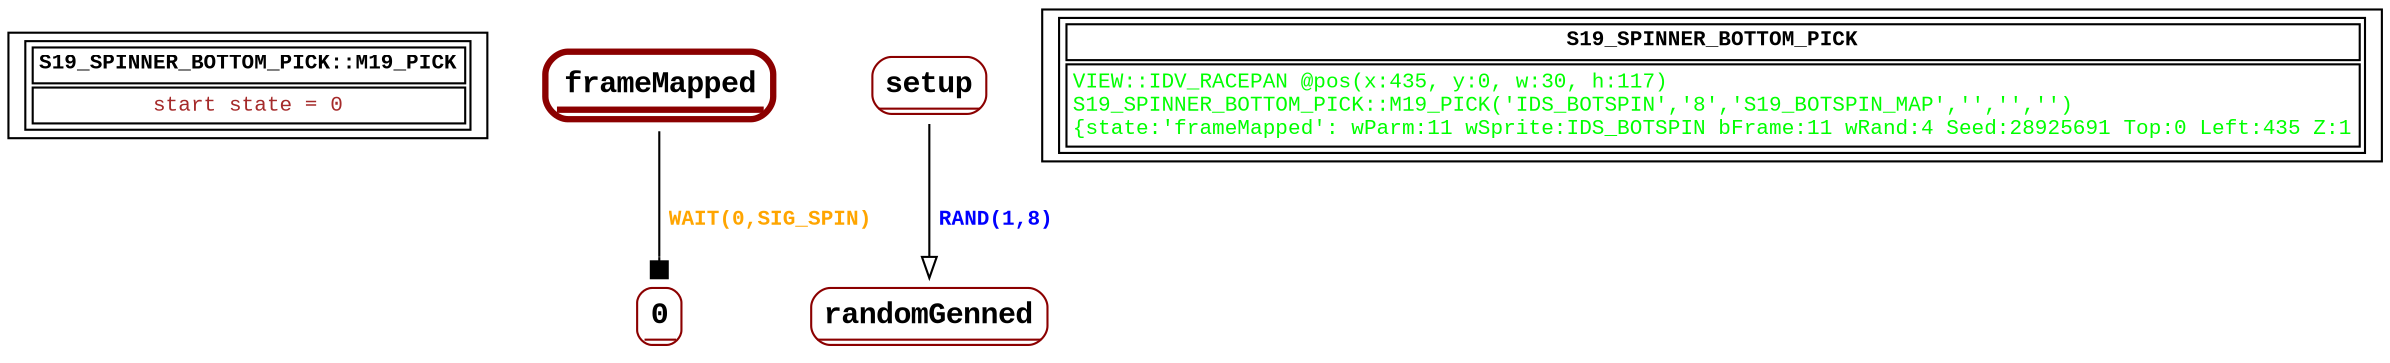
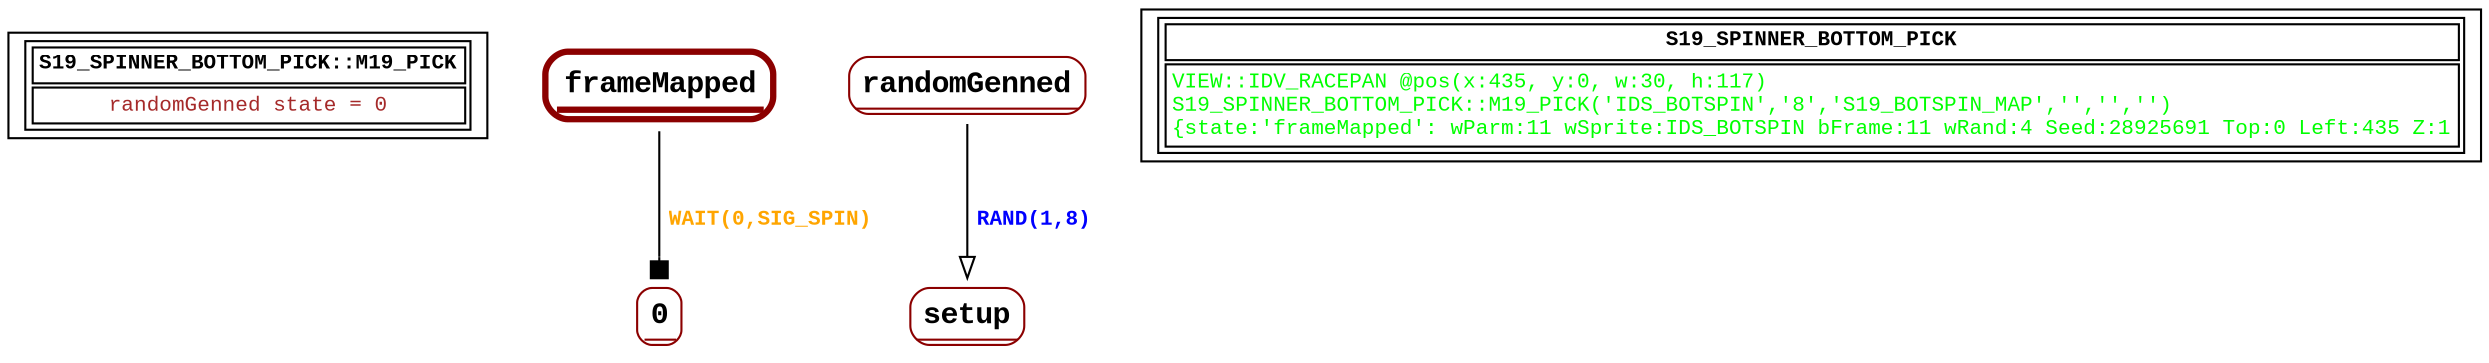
(249, 104) -> (249, 104)
(929, 190) -> (967, 190)
